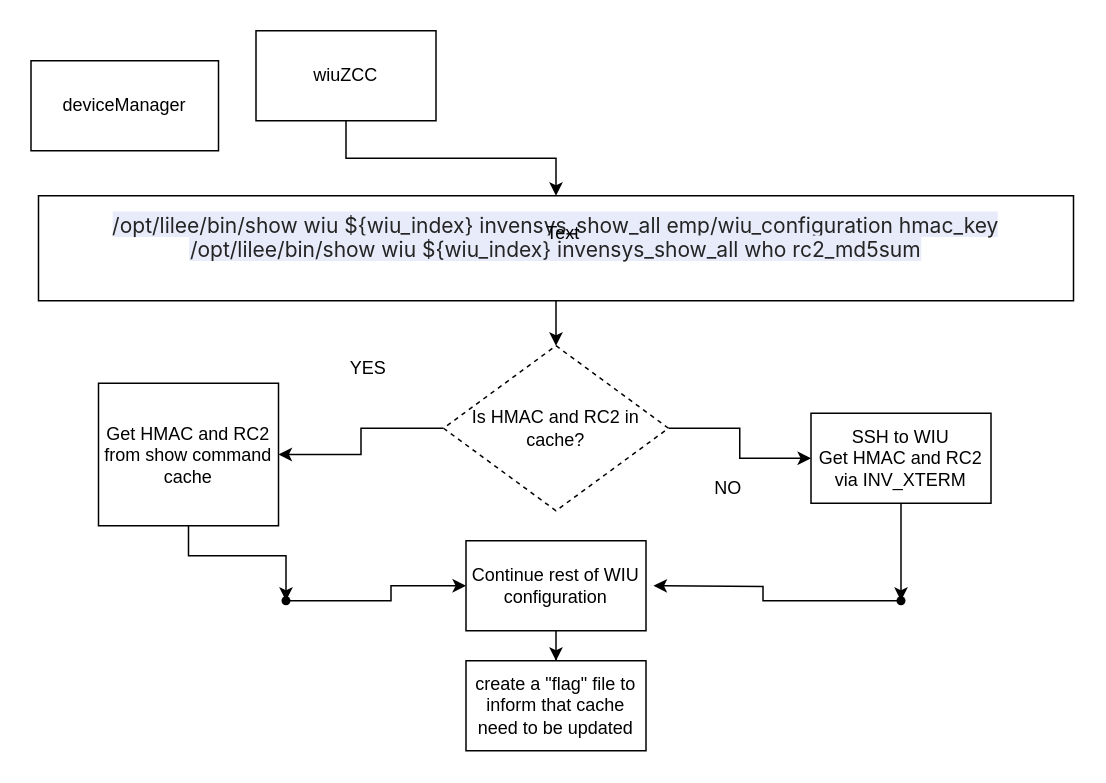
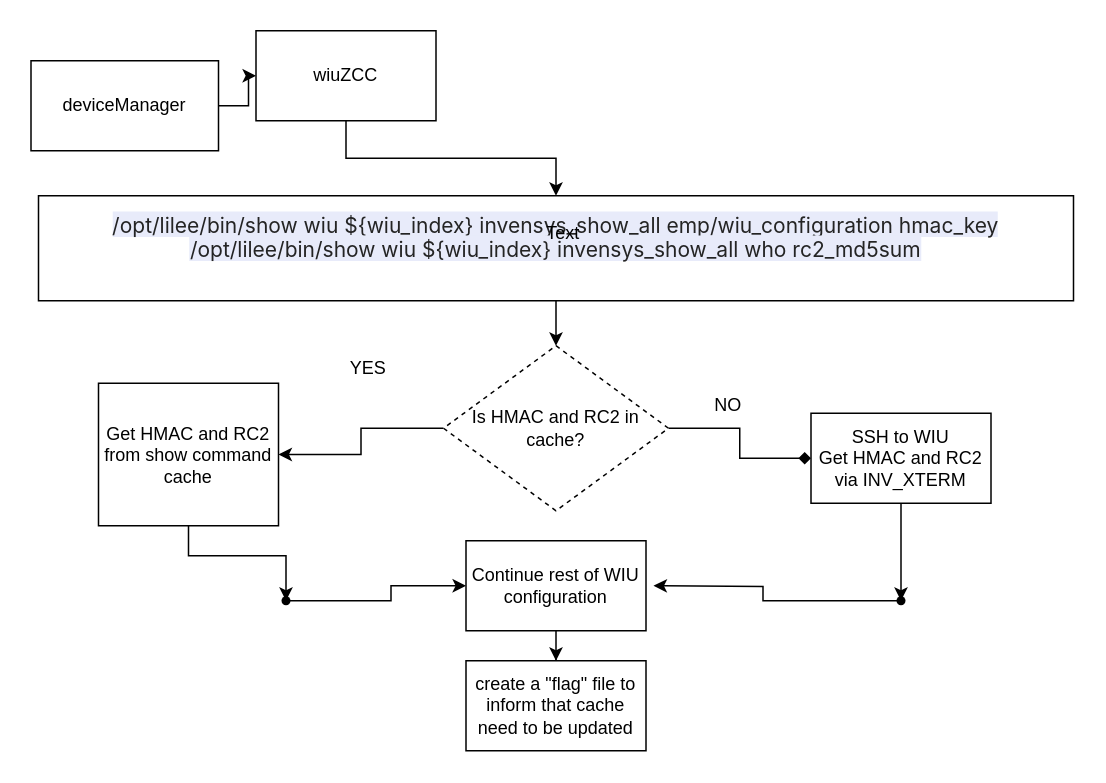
none -> (248, 105)
(799, 458) -> (798, 458)
(728, 488) -> (728, 406)
